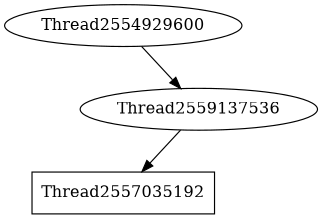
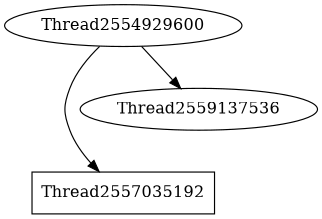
(165, 147) -> (66, 103)
